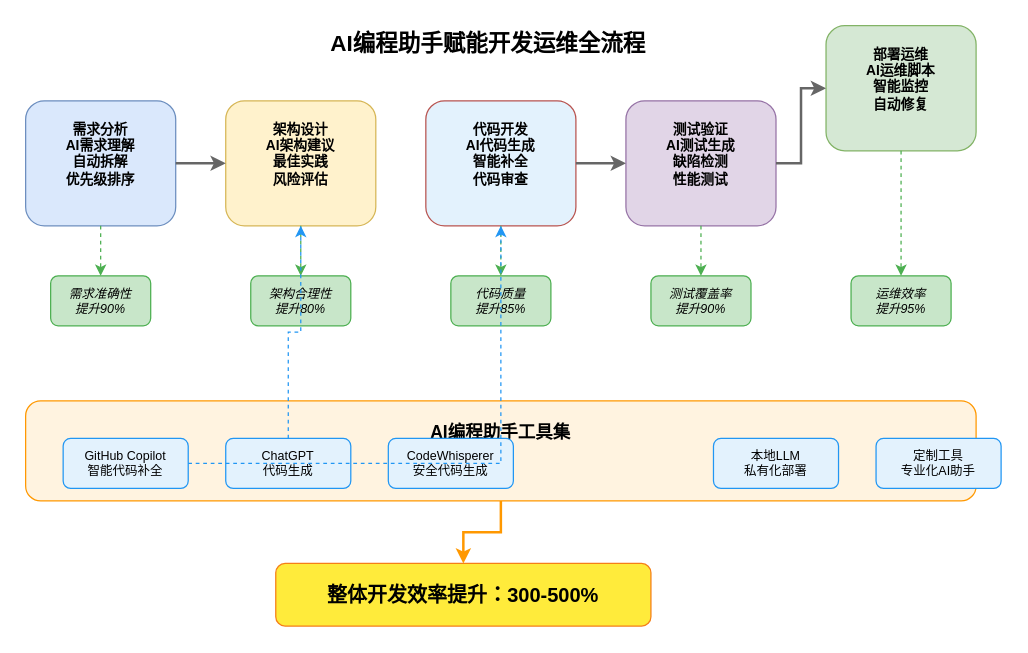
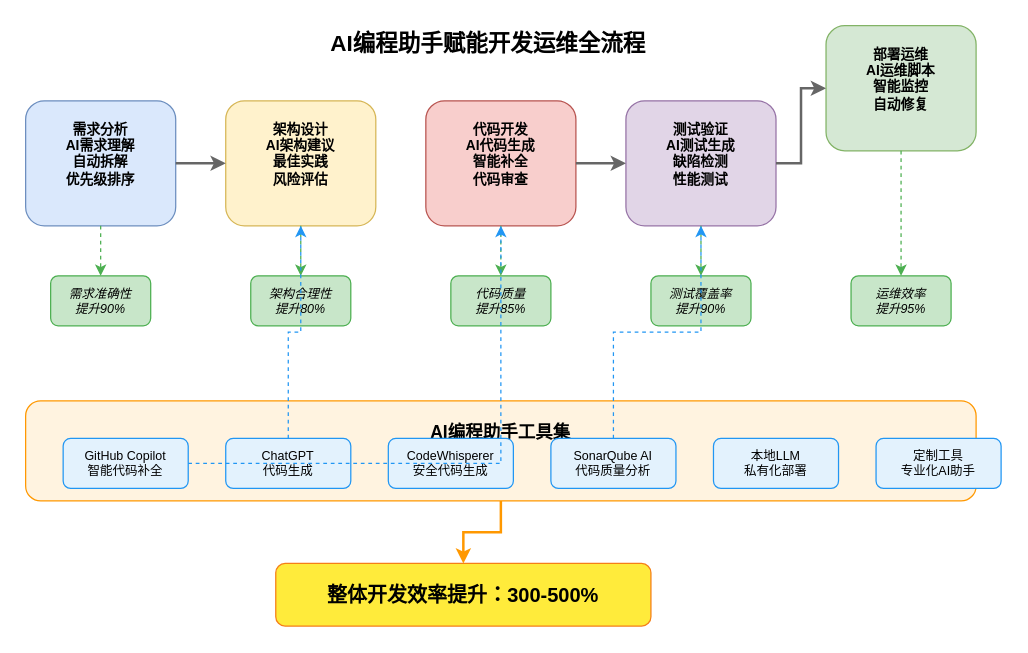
(501, 163) -> (501, 163)
none -> (632, 332)
none -> (613, 463)
